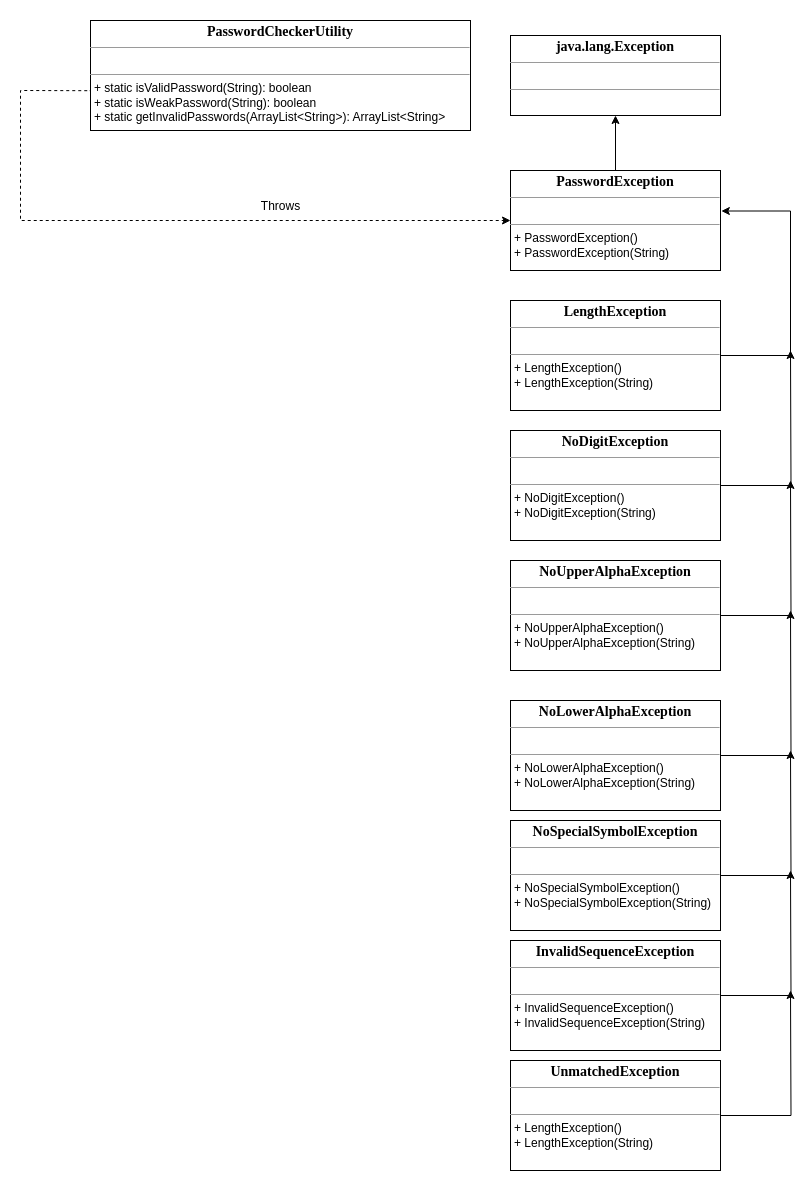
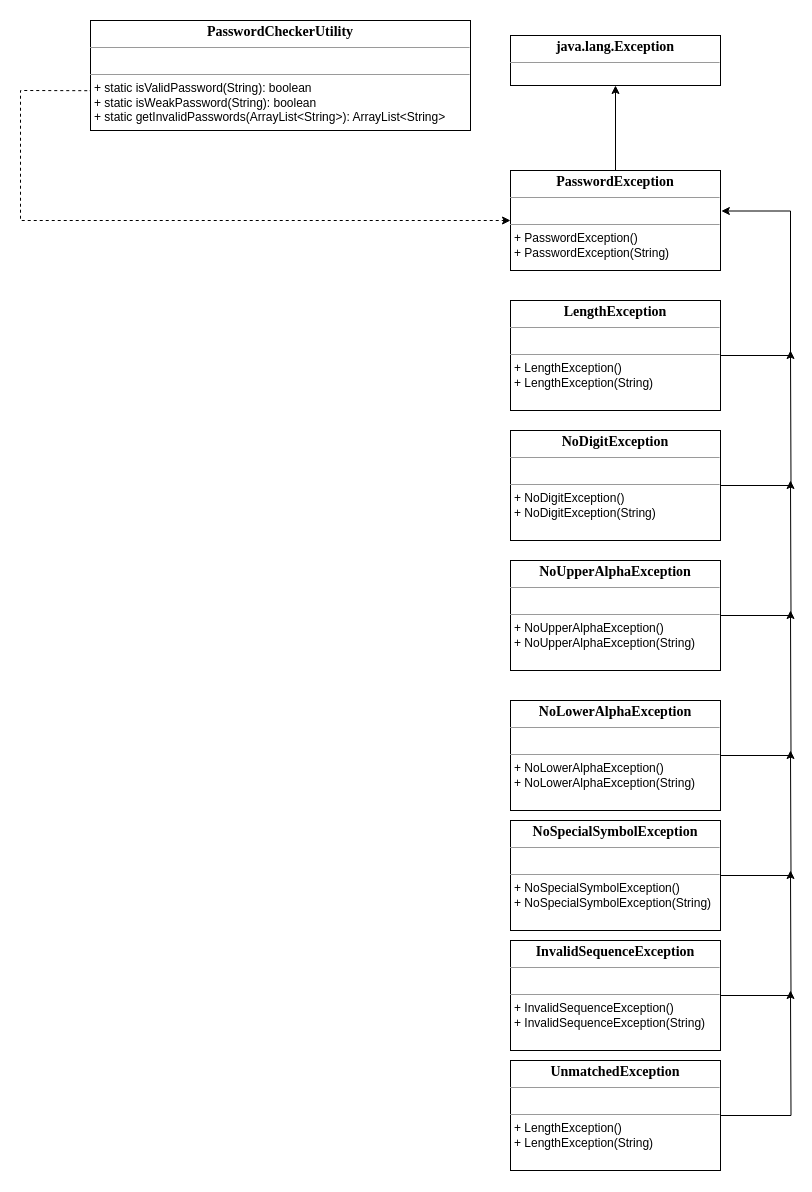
(616, 76) -> (616, 61)
(281, 207) -> none
